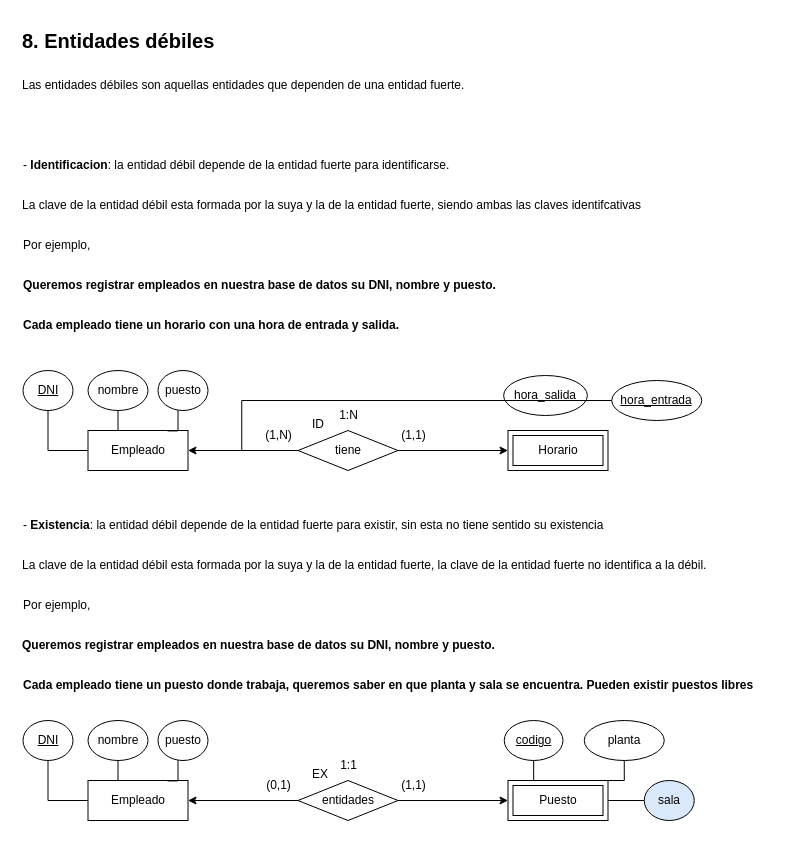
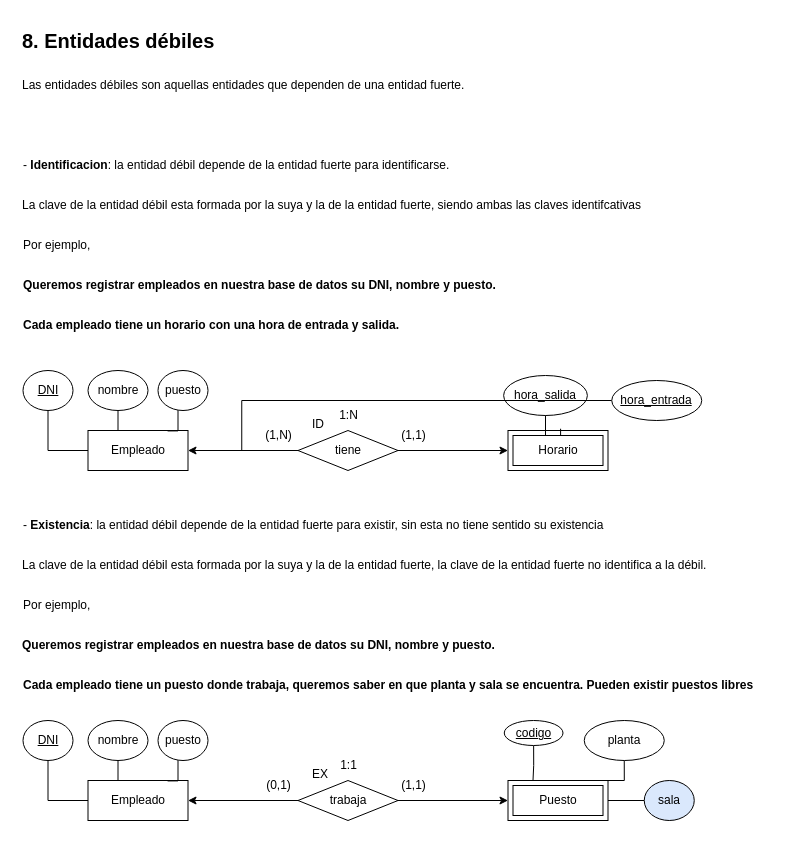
none -> (546, 426)
(534, 741) -> (534, 733)
(349, 801) -> (349, 801)
